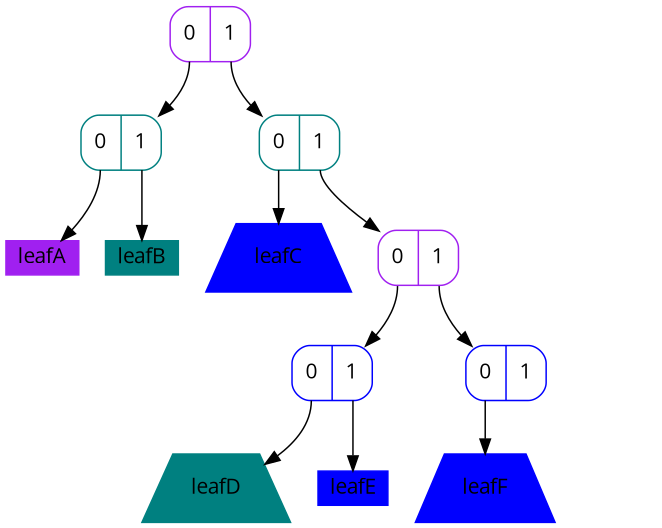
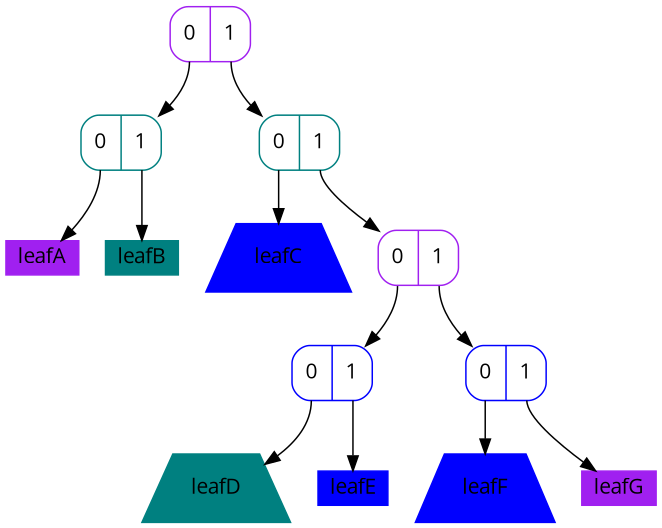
none -> (619, 488)
